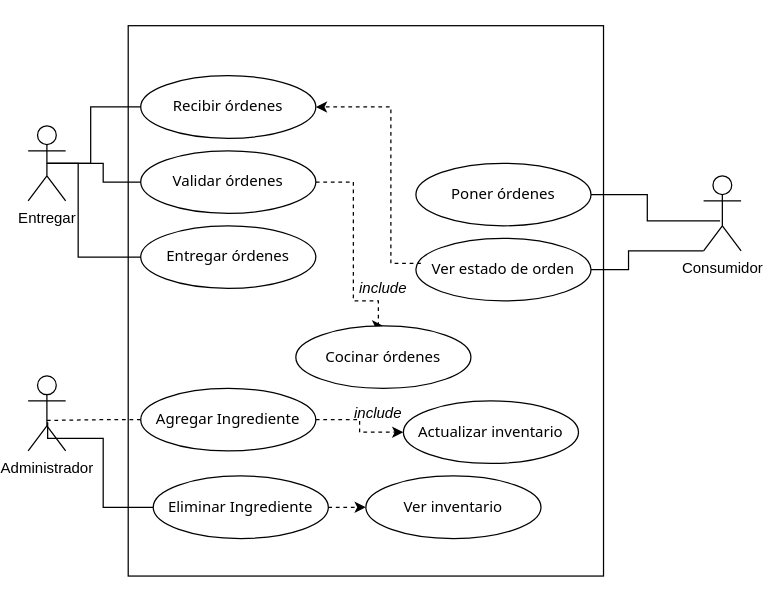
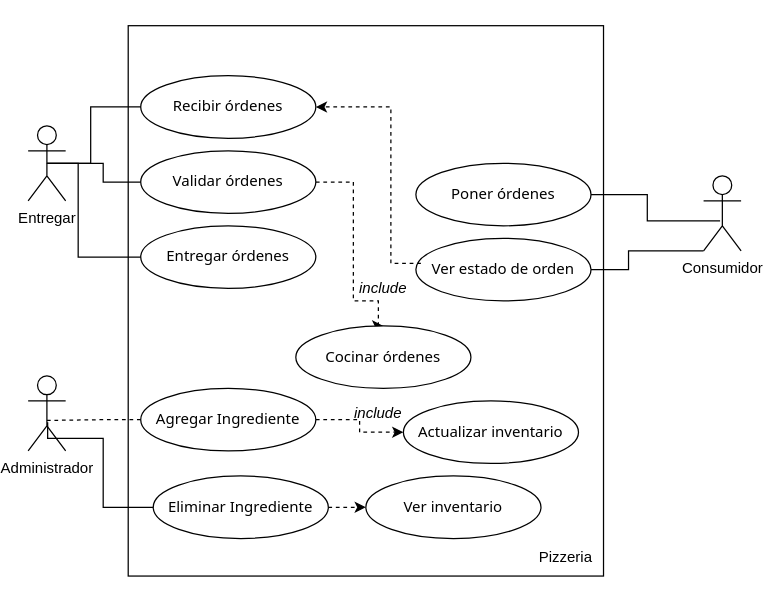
none -> (566, 557)
